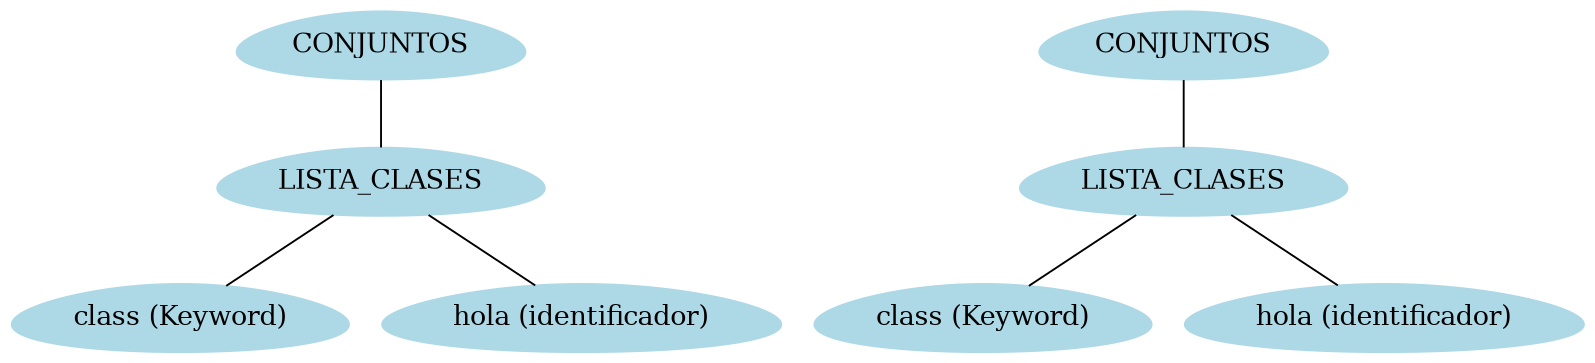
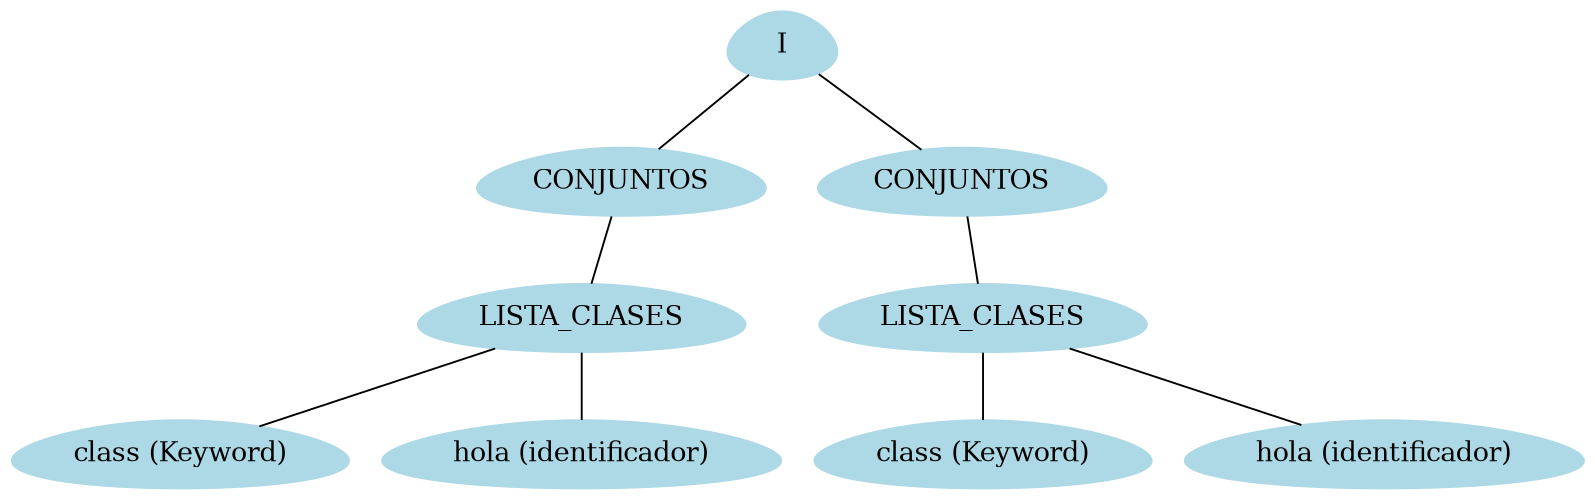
none -> (782, 45)
